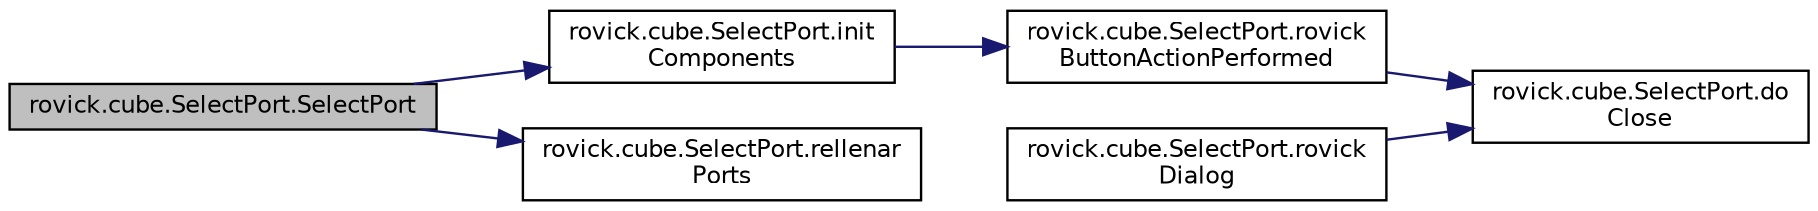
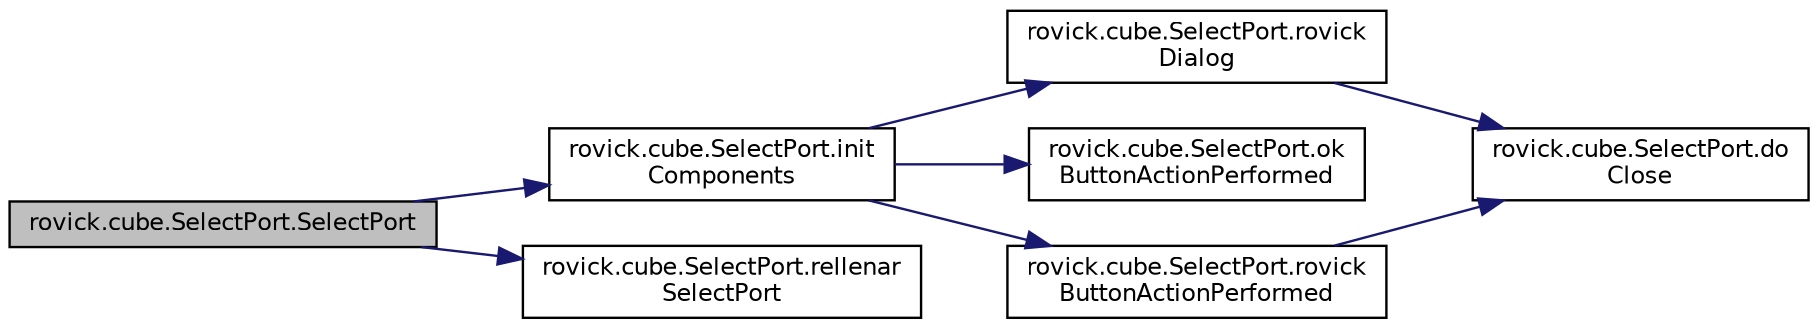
none -> (948, 108)
(722, 164) -> (722, 282)
none -> (1197, 164)
